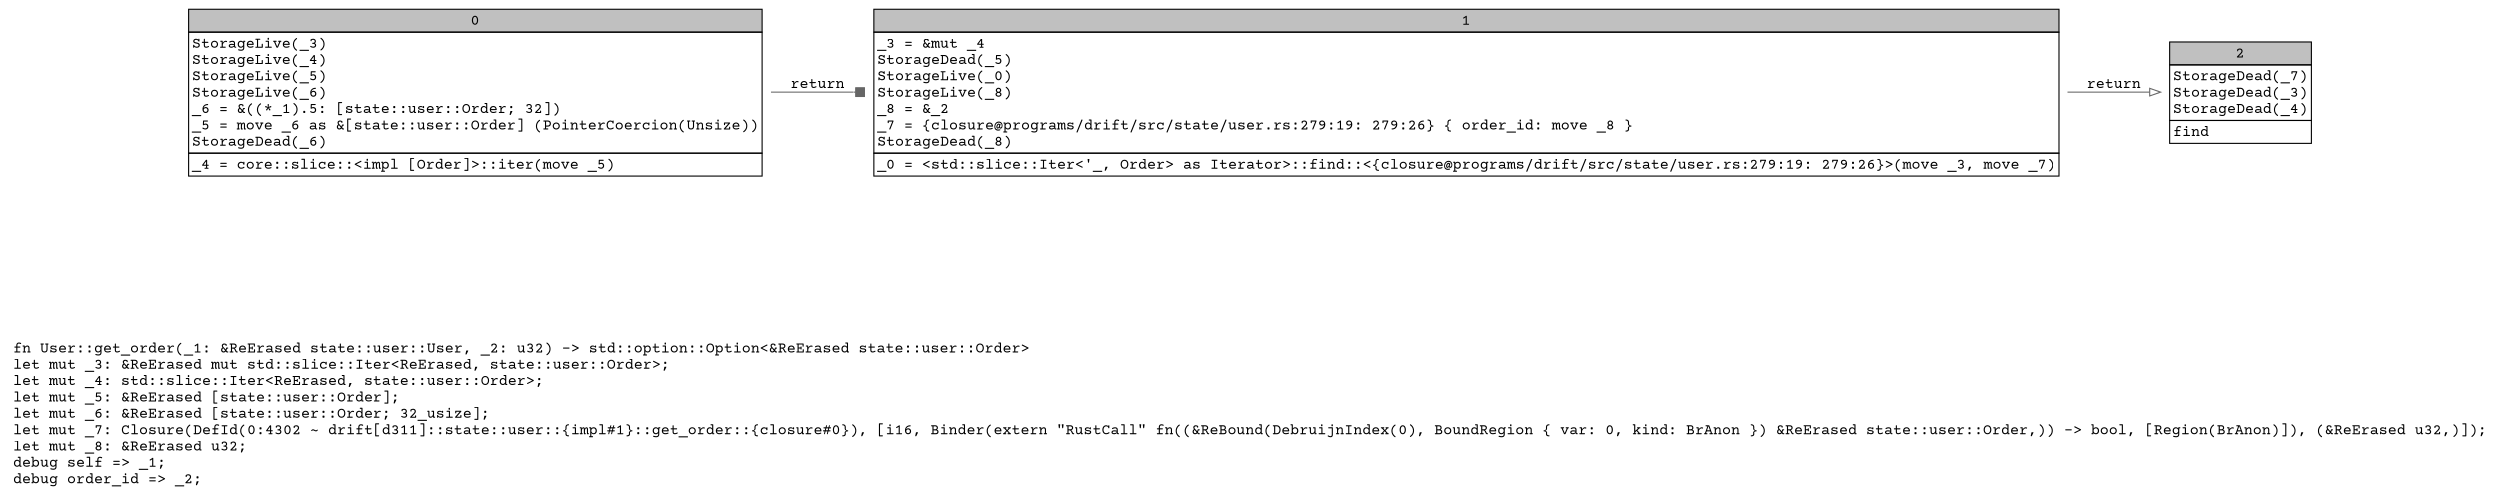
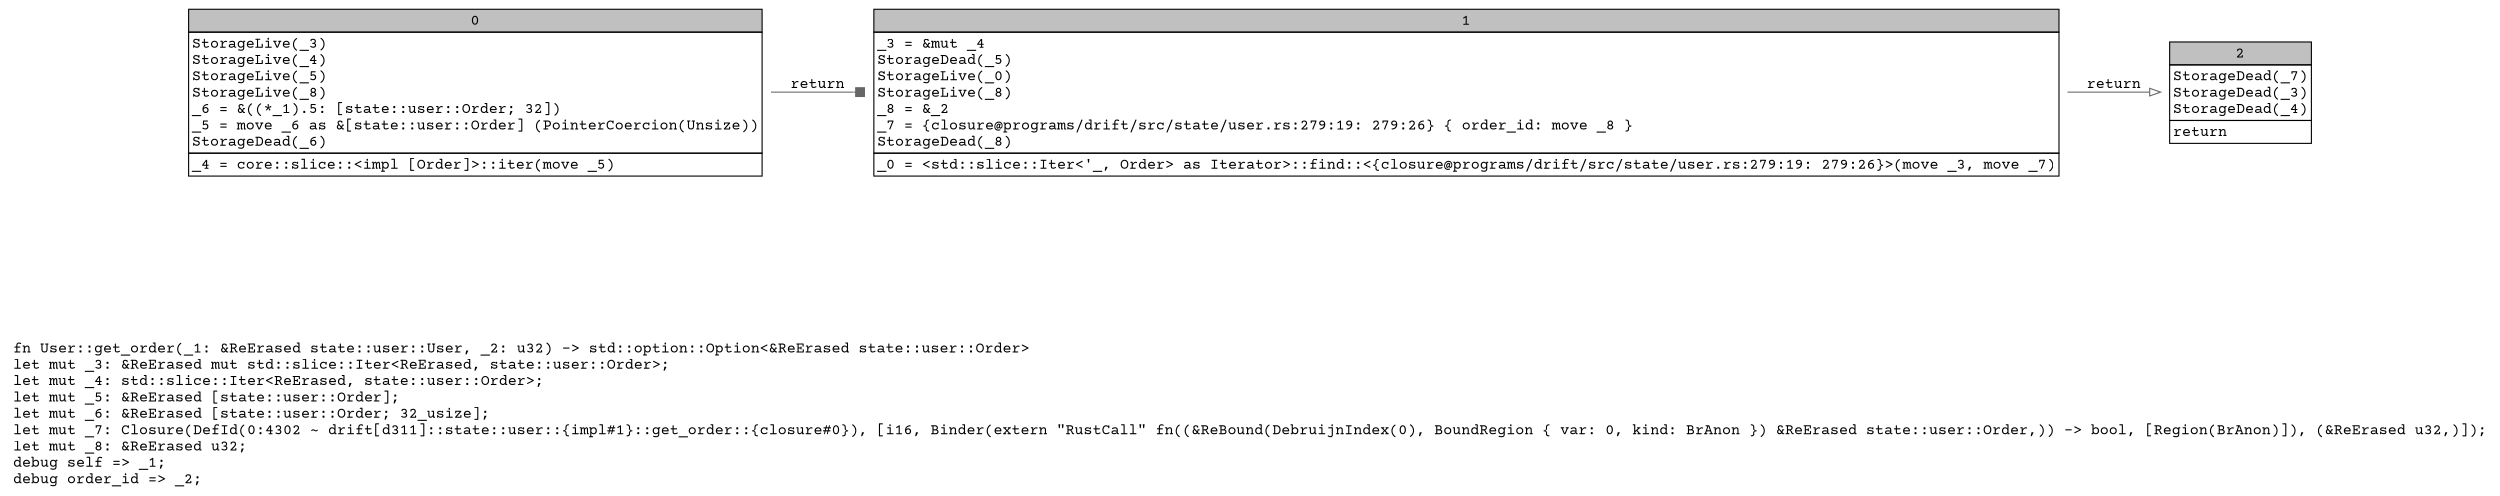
(259, 92) -> (259, 92)
(2191, 131) -> (2200, 131)
